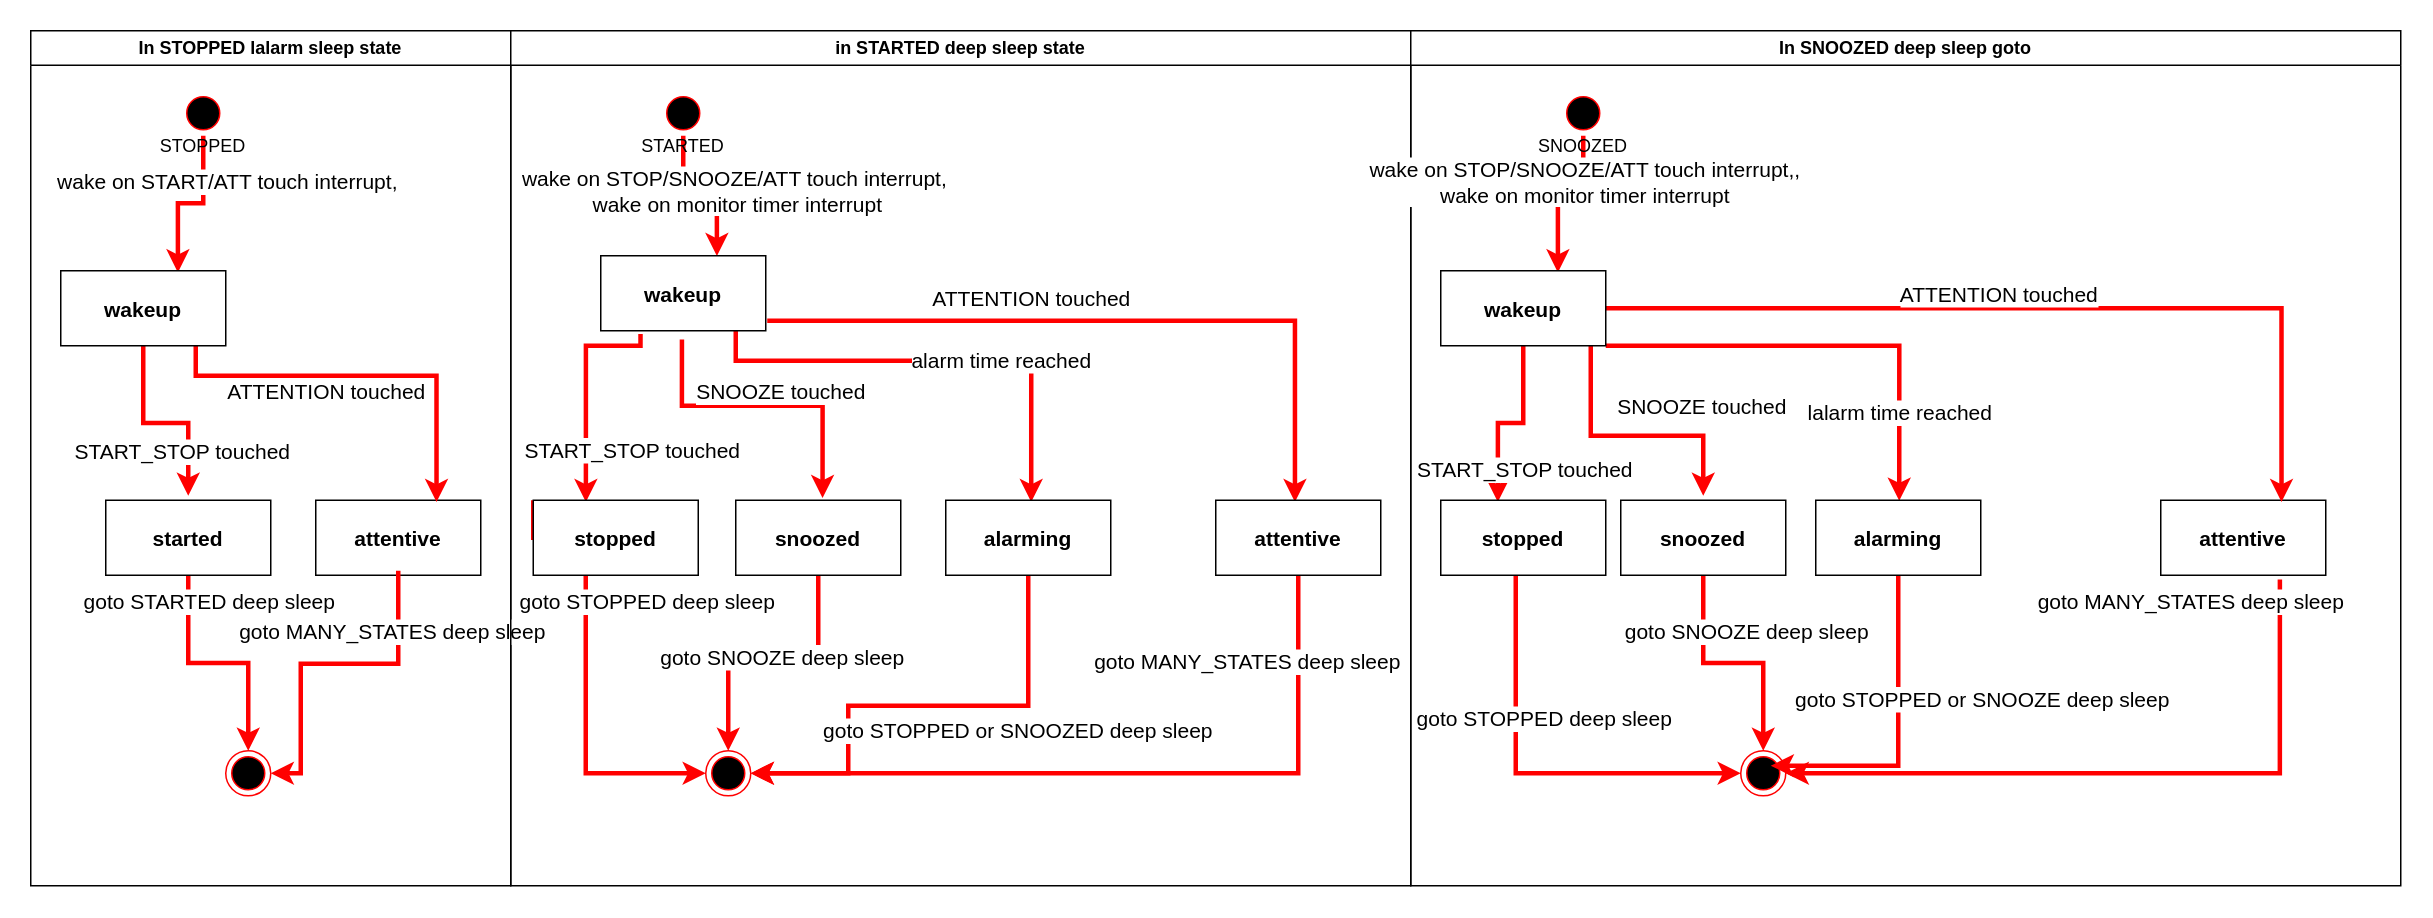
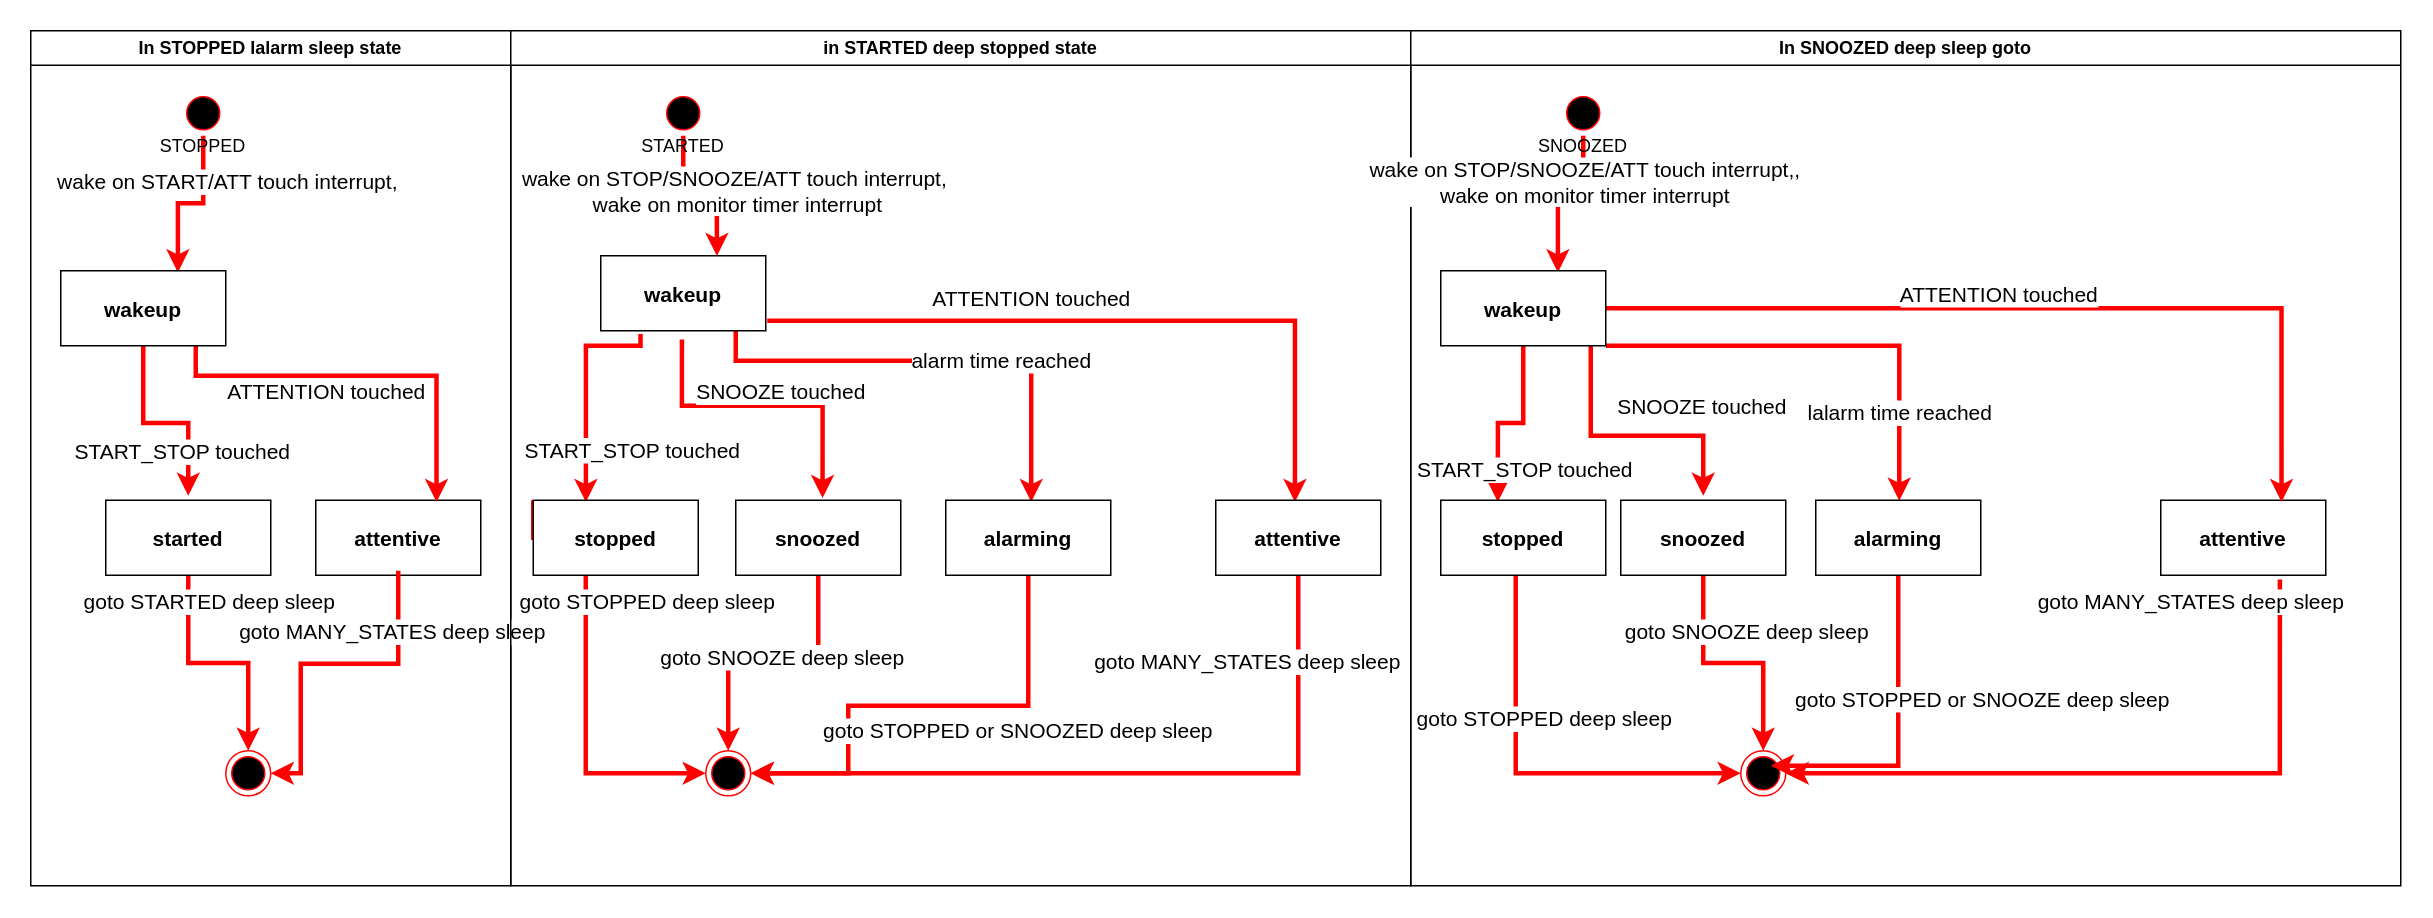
(961, 49) -> (961, 49)
